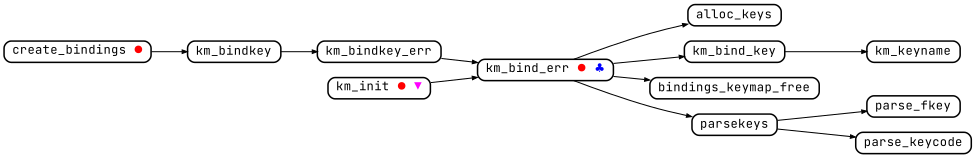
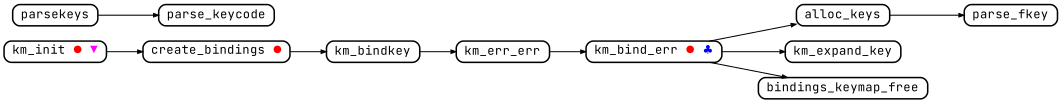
(379, 52) -> (503, 52)
(735, 52) -> (843, 52)
(914, 52) -> none
(452, 80) -> (122, 52)
(630, 100) -> none
(820, 116) -> (924, 15)
